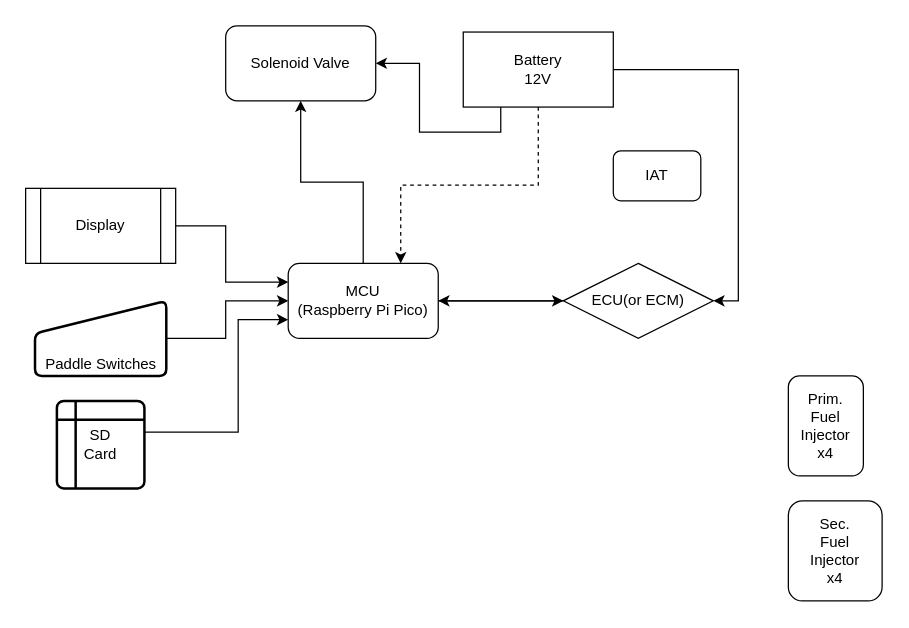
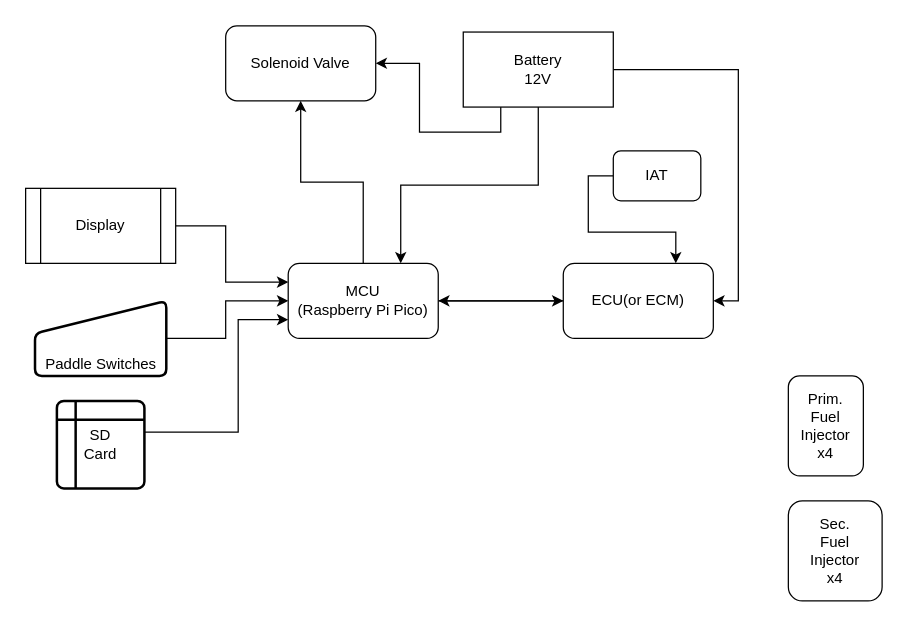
(473, 185) -> (473, 185)
none -> (602, 232)
(638, 301) -> (638, 301)
